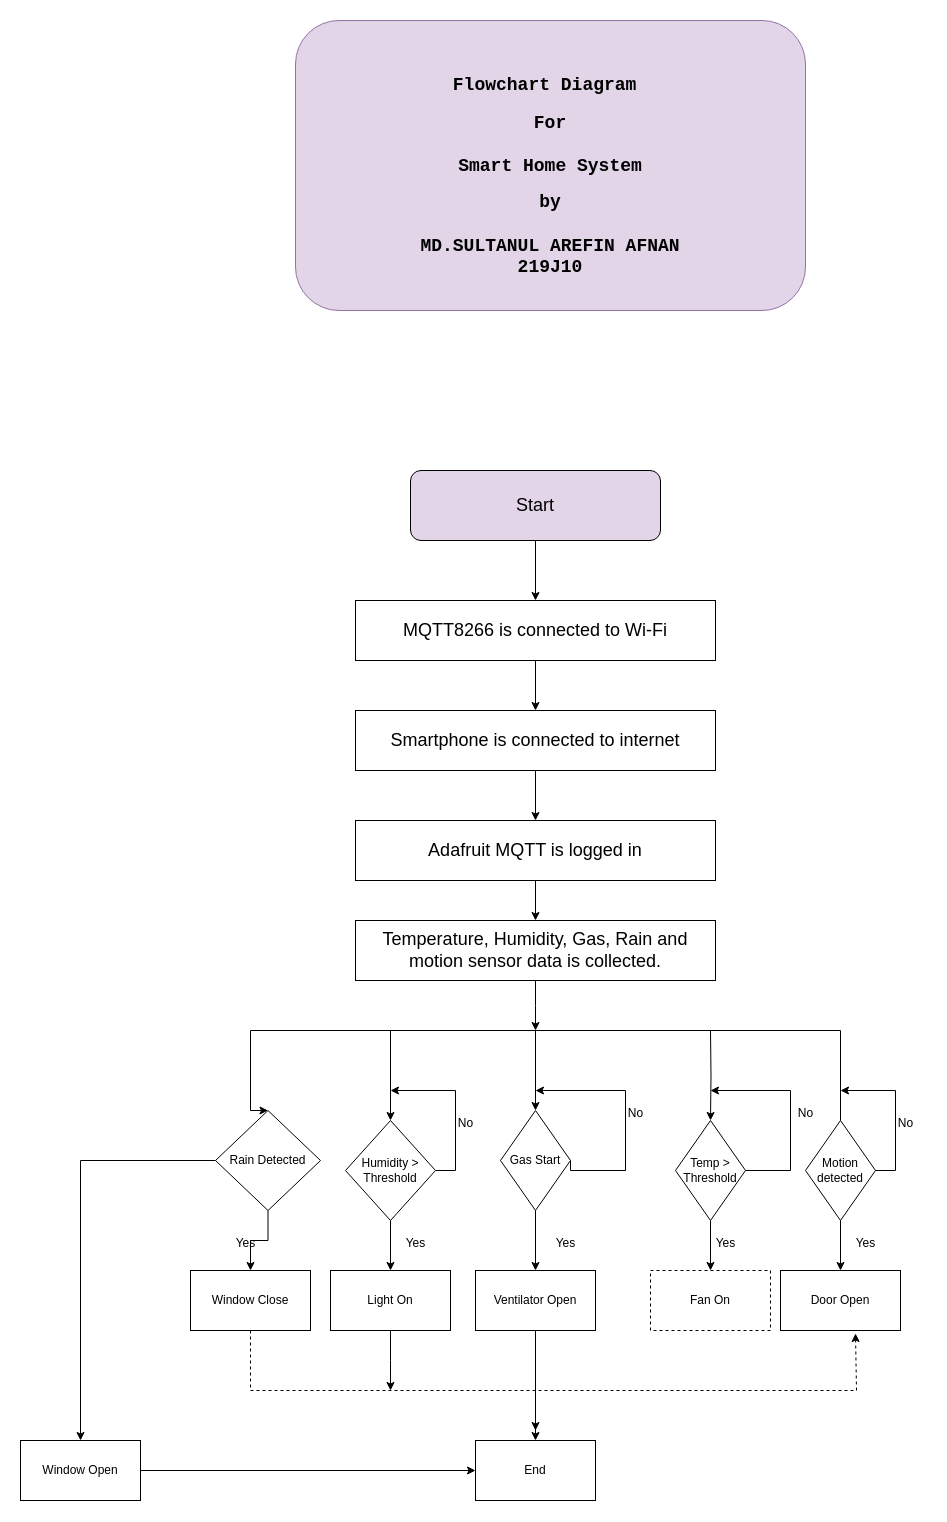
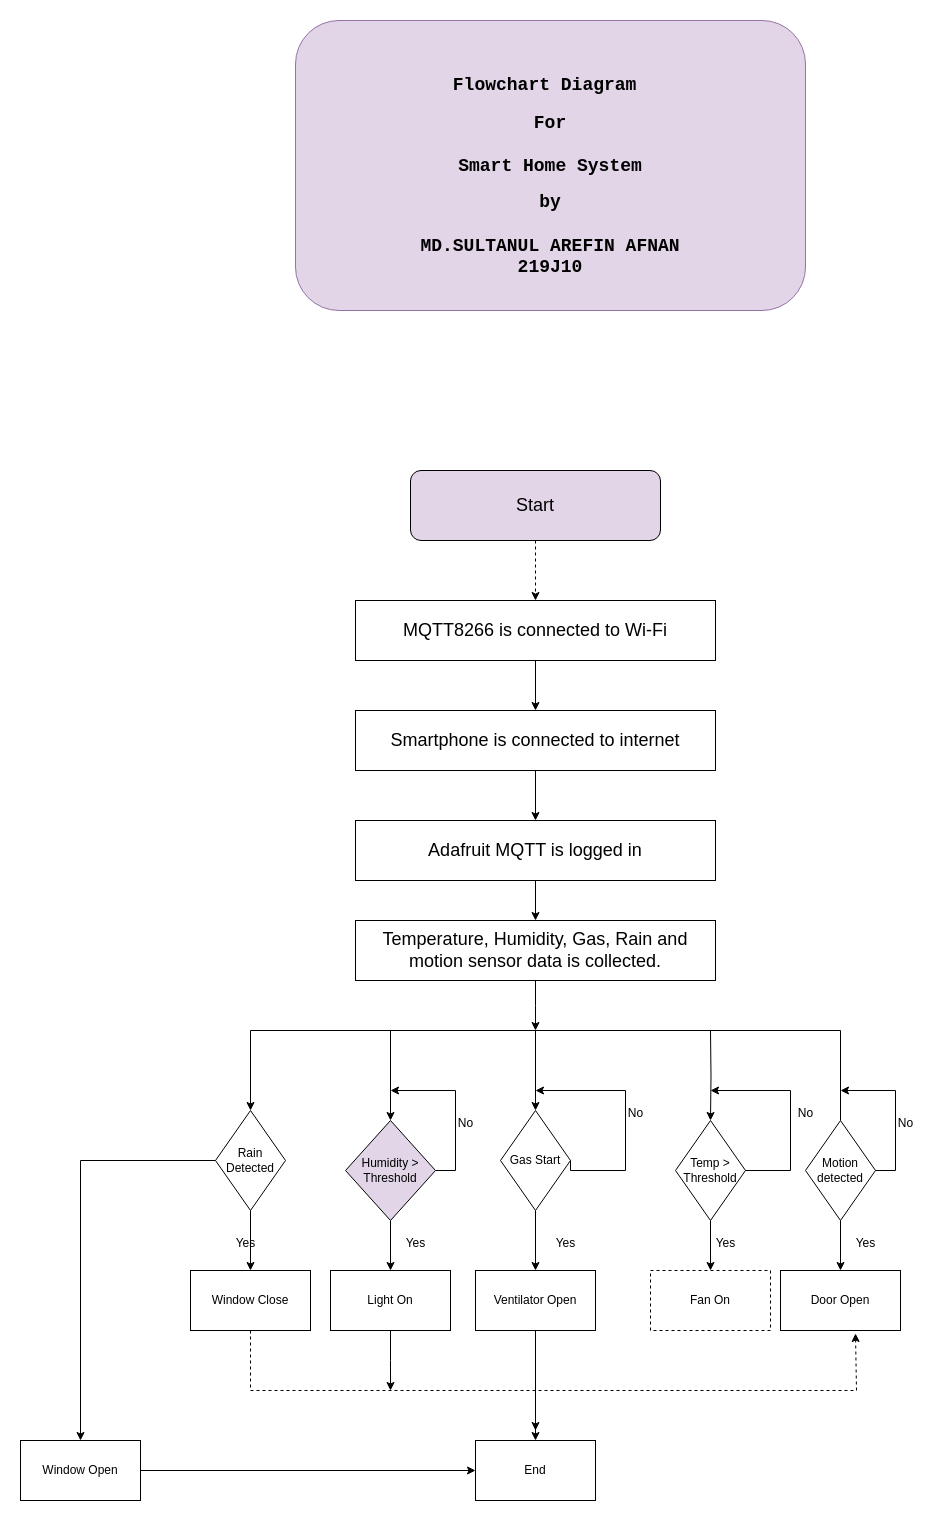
(536, 568) -> (536, 568)
(268, 1161) -> (251, 1161)
(391, 1171) -> (391, 1171)
